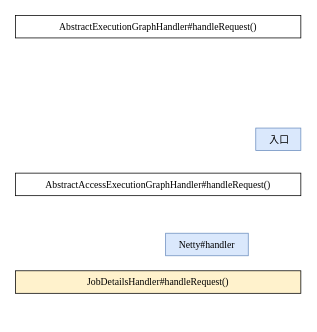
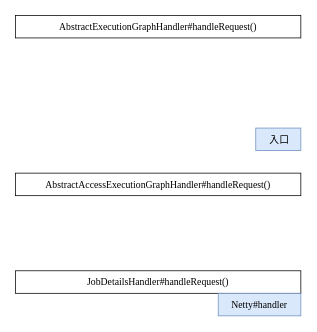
(207, 244) -> (259, 304)
(158, 282) -> (158, 282)
